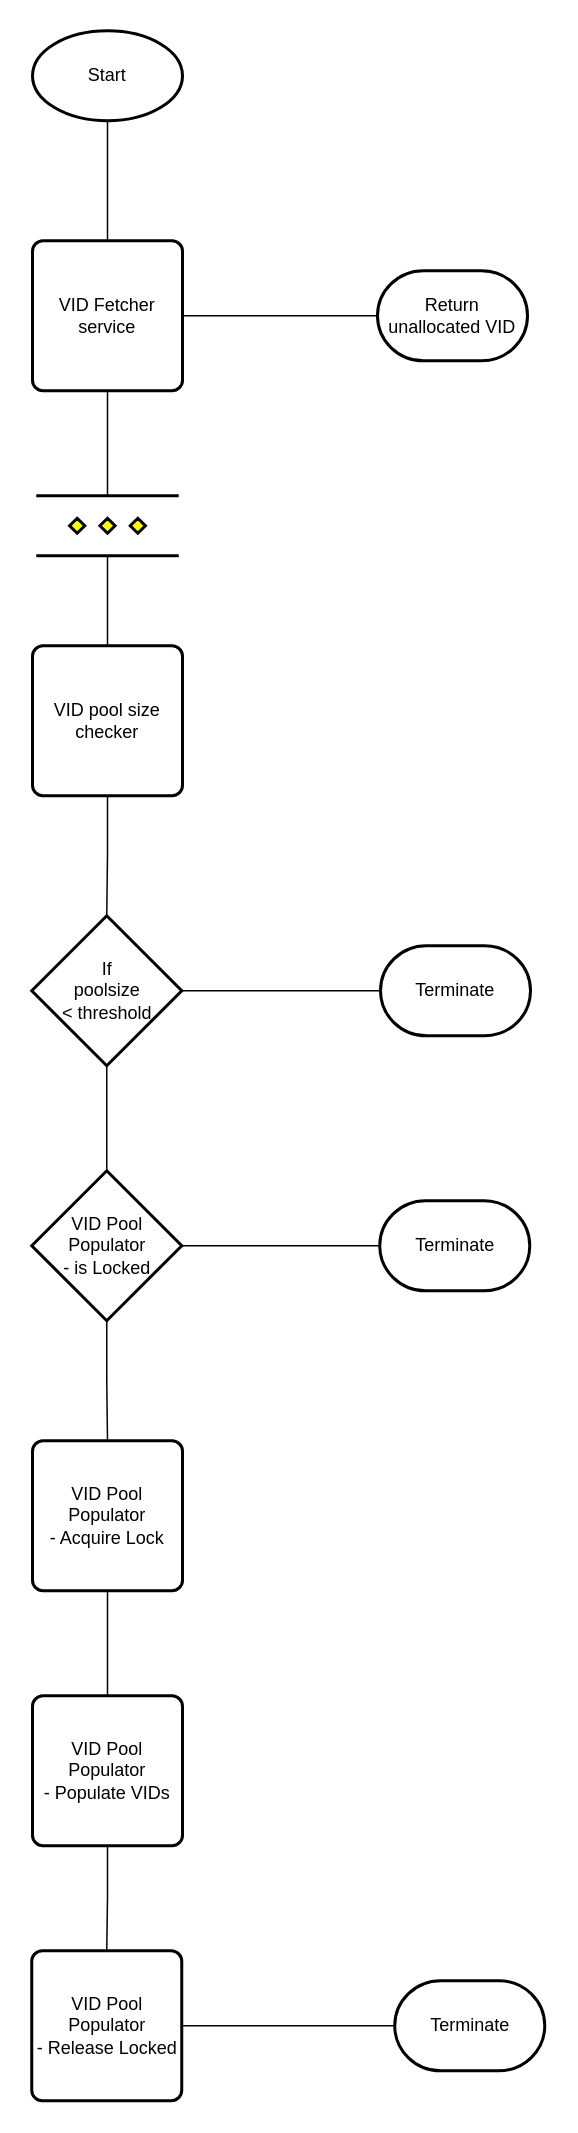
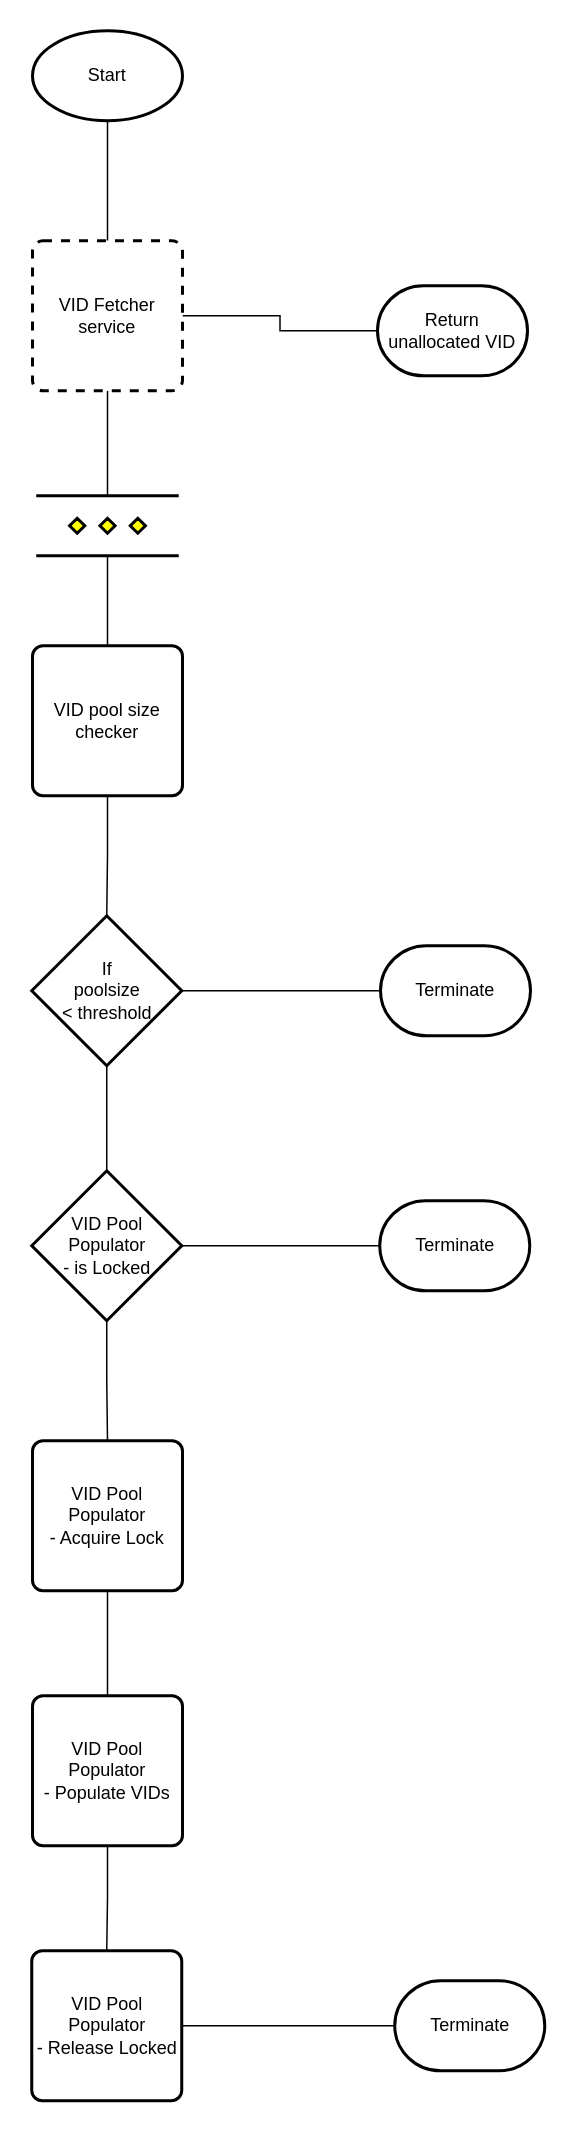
(107, 316) -> (107, 316)
(452, 316) -> (452, 331)
